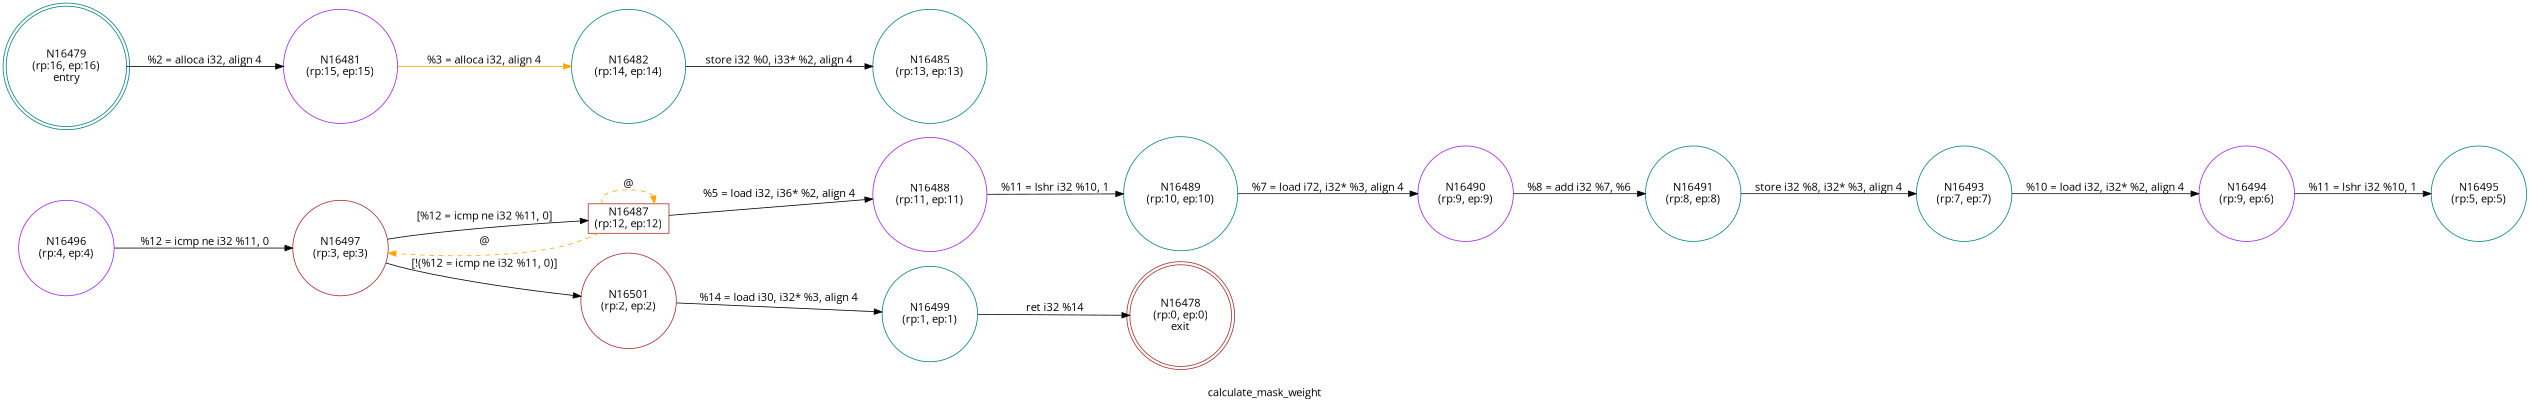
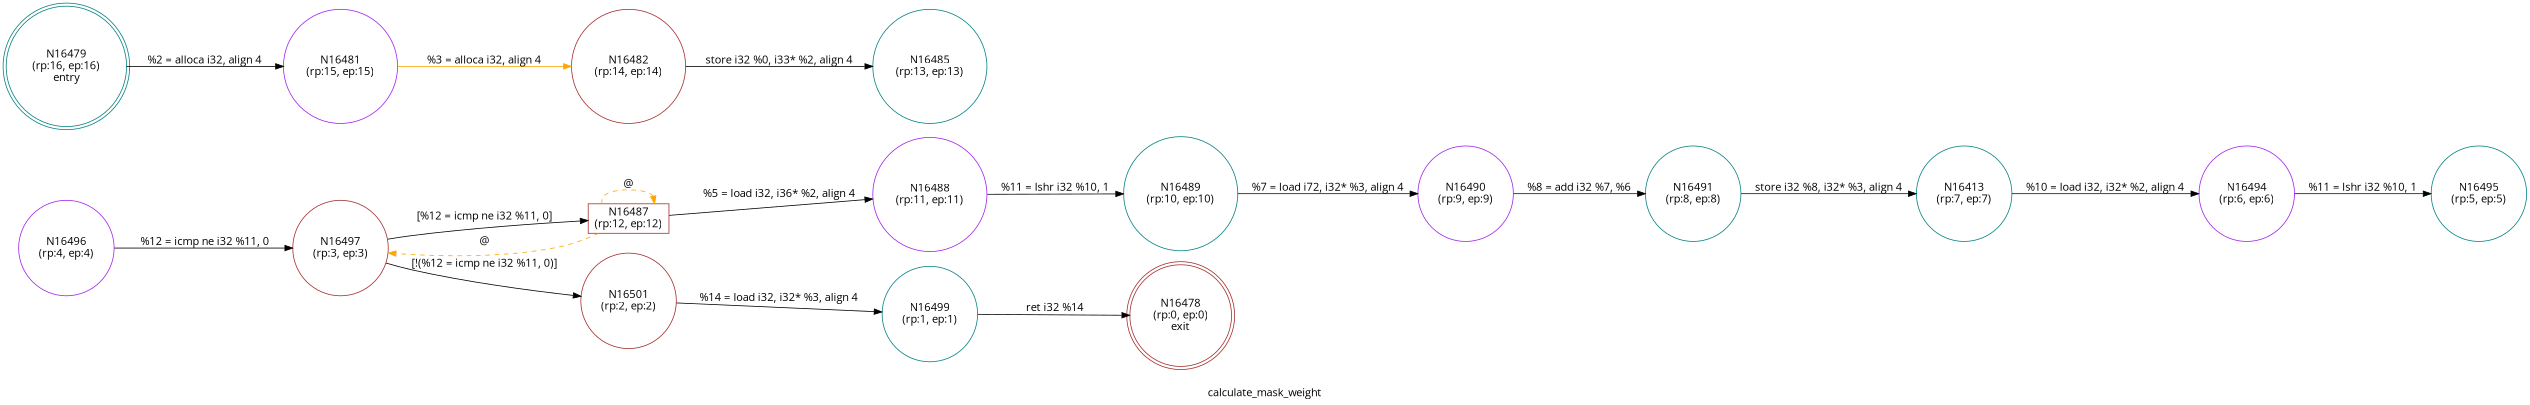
(629, 66) -> (629, 66)
(1964, 194) -> (1964, 194)
(2247, 194) -> (2247, 194)
(779, 298) -> (779, 298)
